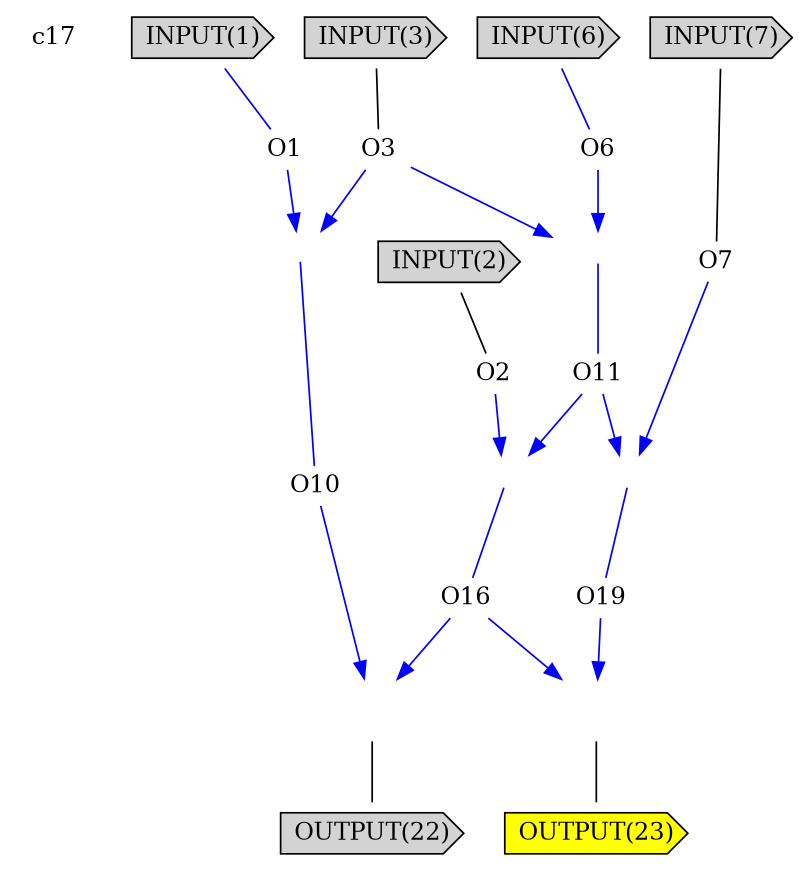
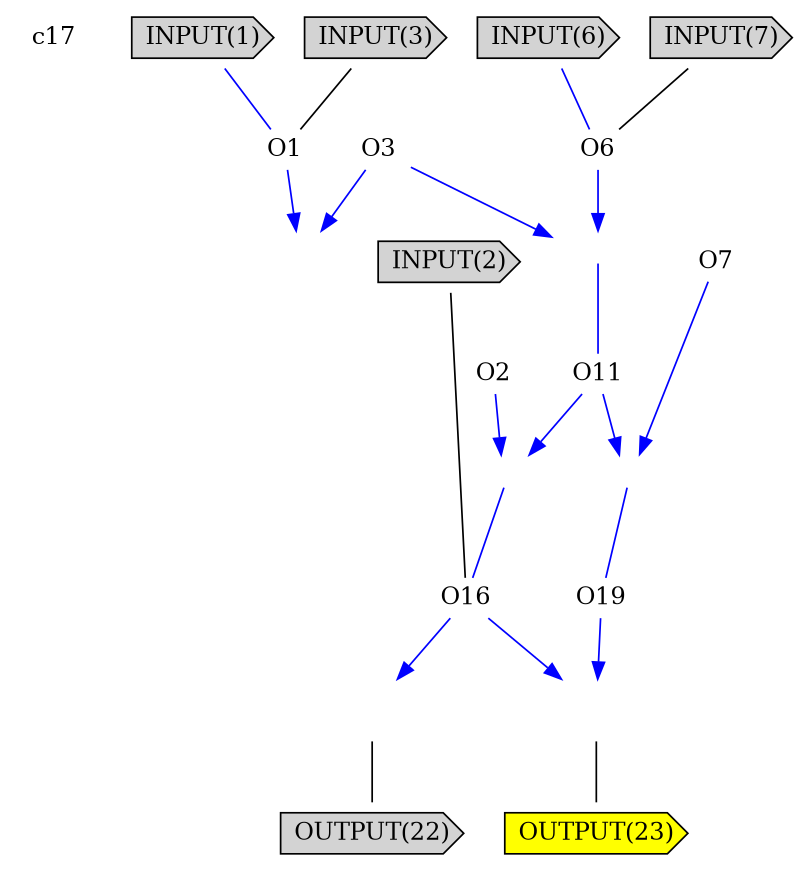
(377, 99) -> (326, 99)
(719, 155) -> (654, 99)
(474, 323) -> (458, 435)
(316, 486) -> none
